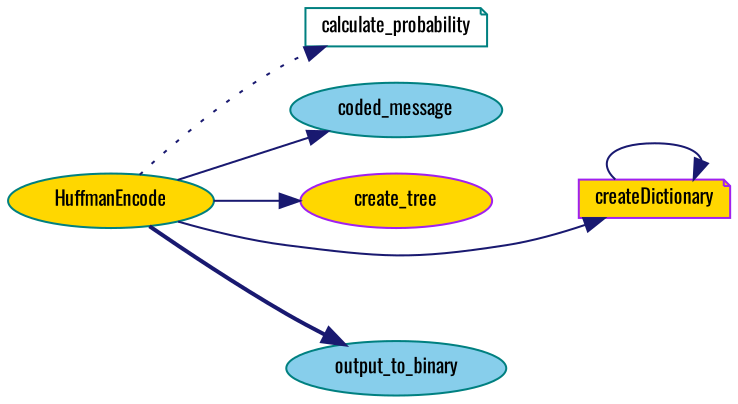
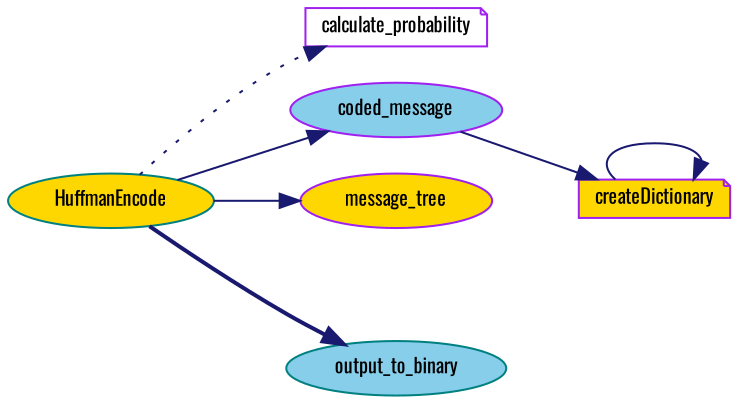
(396, 27) -> (396, 27)
(396, 110) -> (396, 110)
(396, 201) -> (396, 201)
(382, 255) -> (519, 152)
